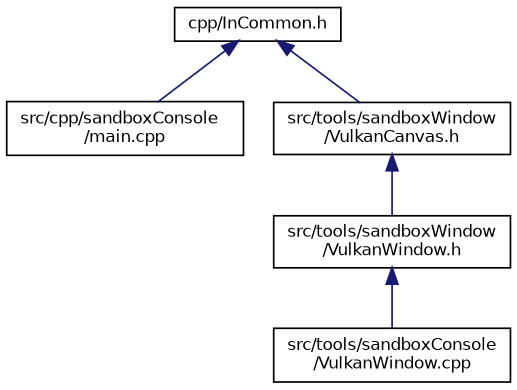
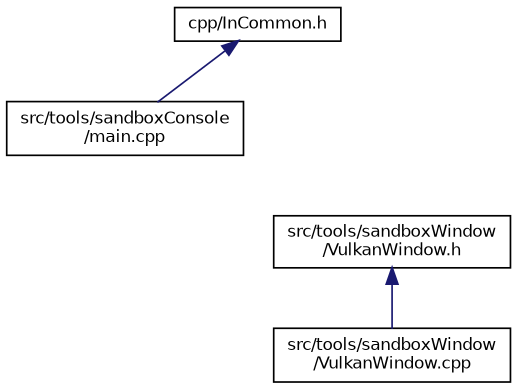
(125, 128) -> (125, 128)
(392, 128) -> none
(392, 355) -> (392, 355)
